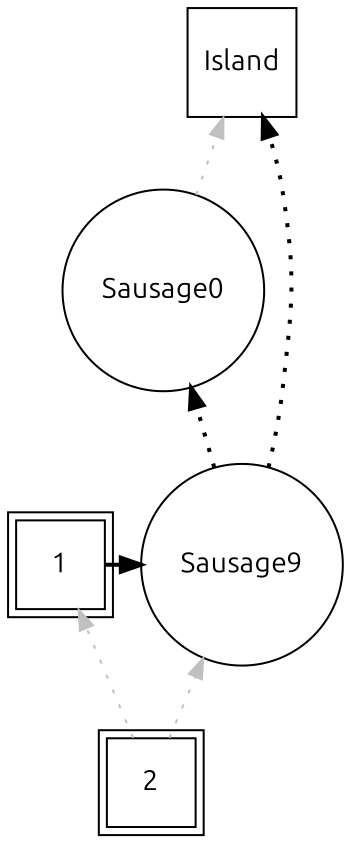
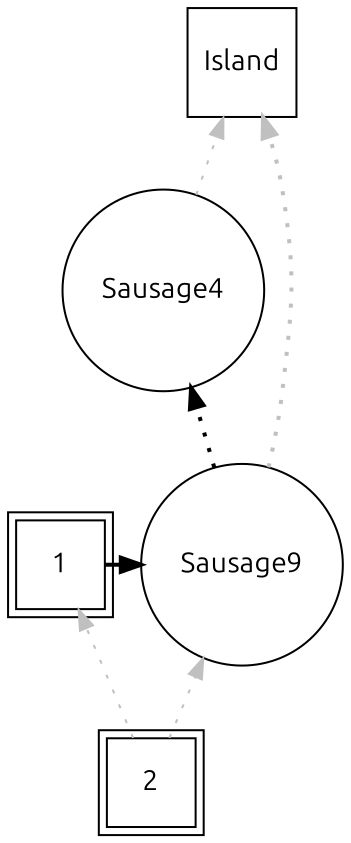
(163, 290) -> (163, 290)
(291, 302) -> (291, 302)
